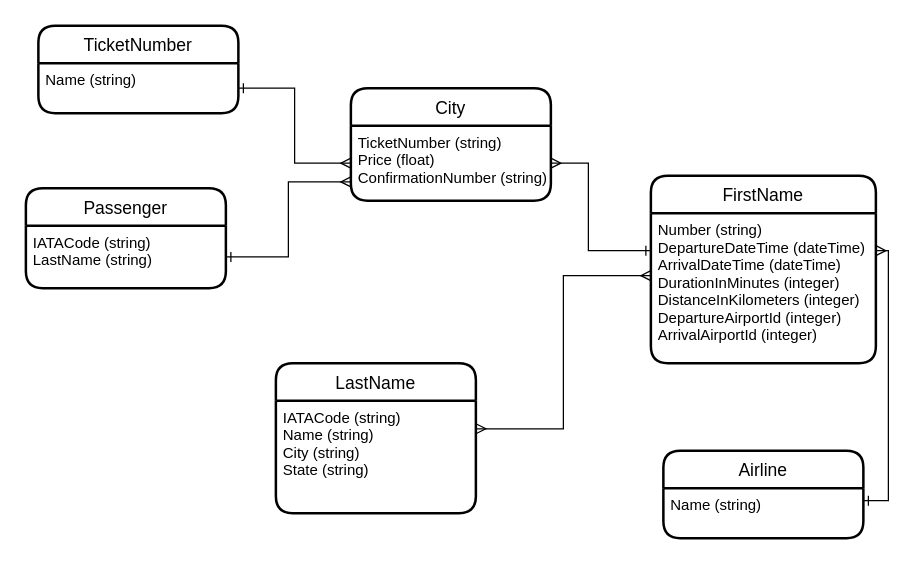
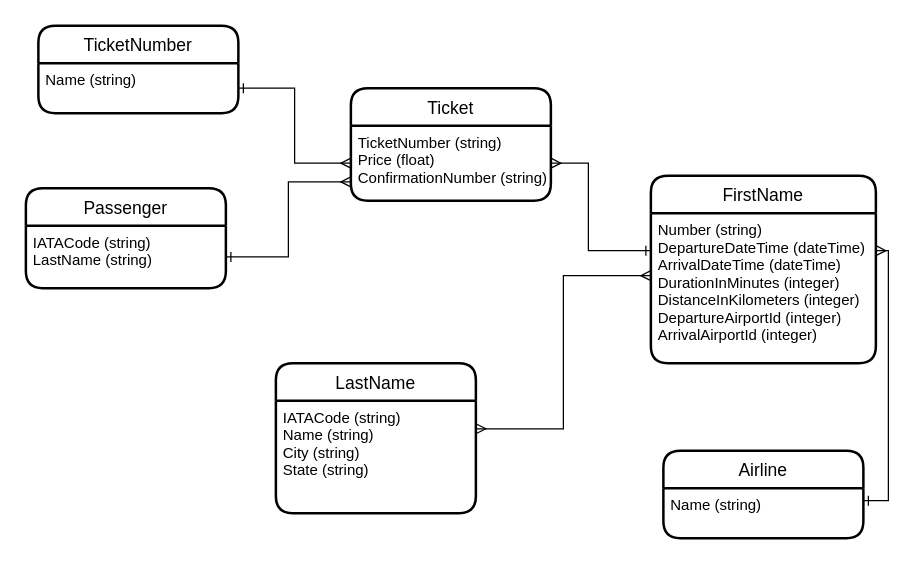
(450, 108) -> (450, 108)
